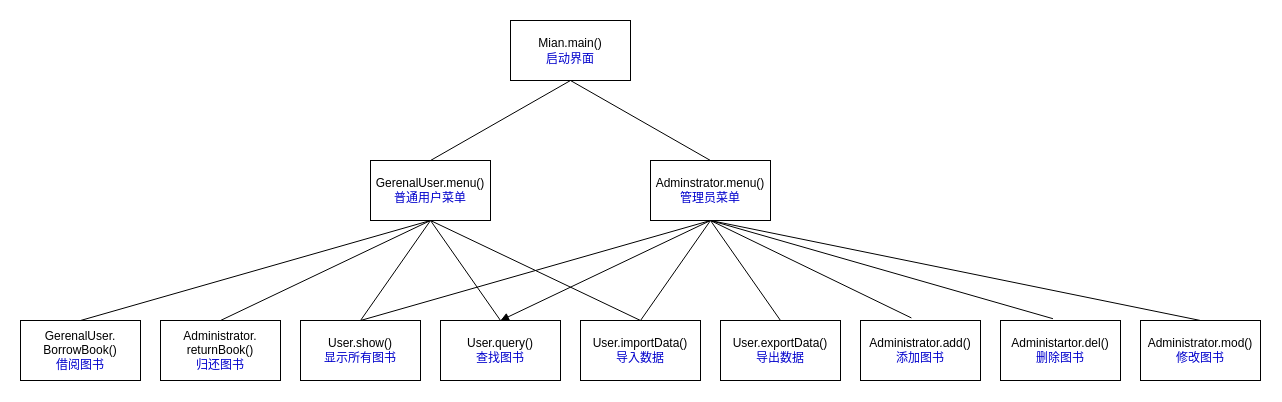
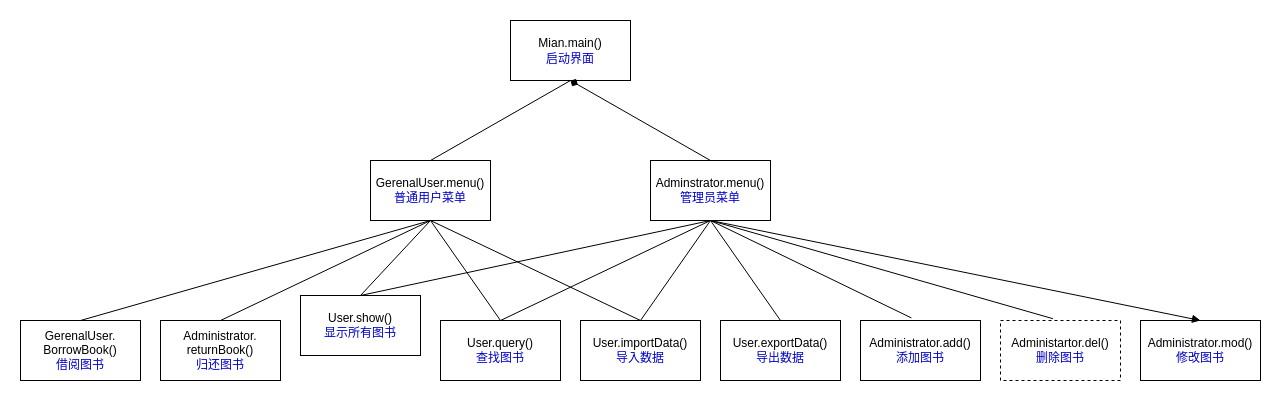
(576, 83) -> (578, 85)
(509, 317) -> (506, 318)
(1195, 319) -> (1191, 318)
(361, 351) -> (361, 326)
(1061, 351) -> (1061, 351)
